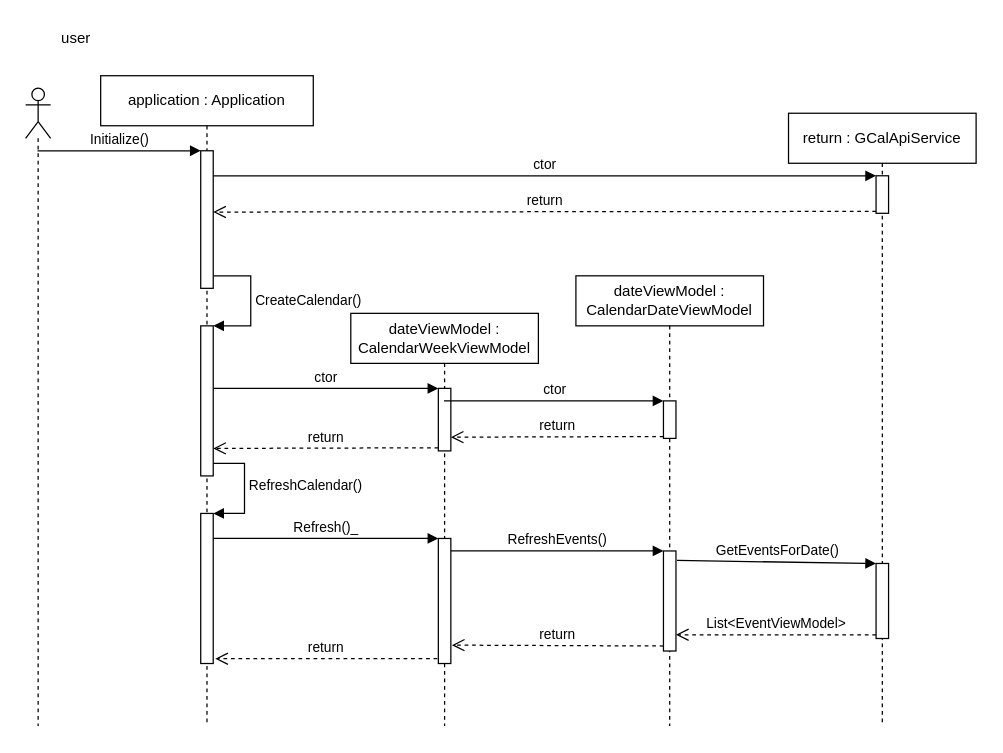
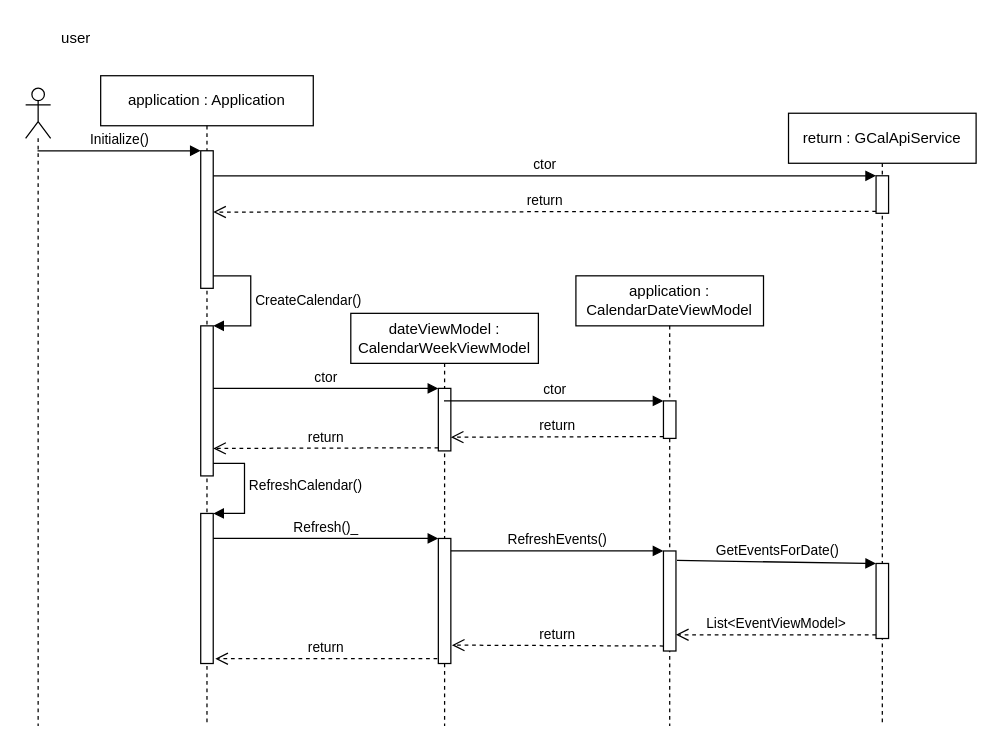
(669, 301) -> (669, 301)
